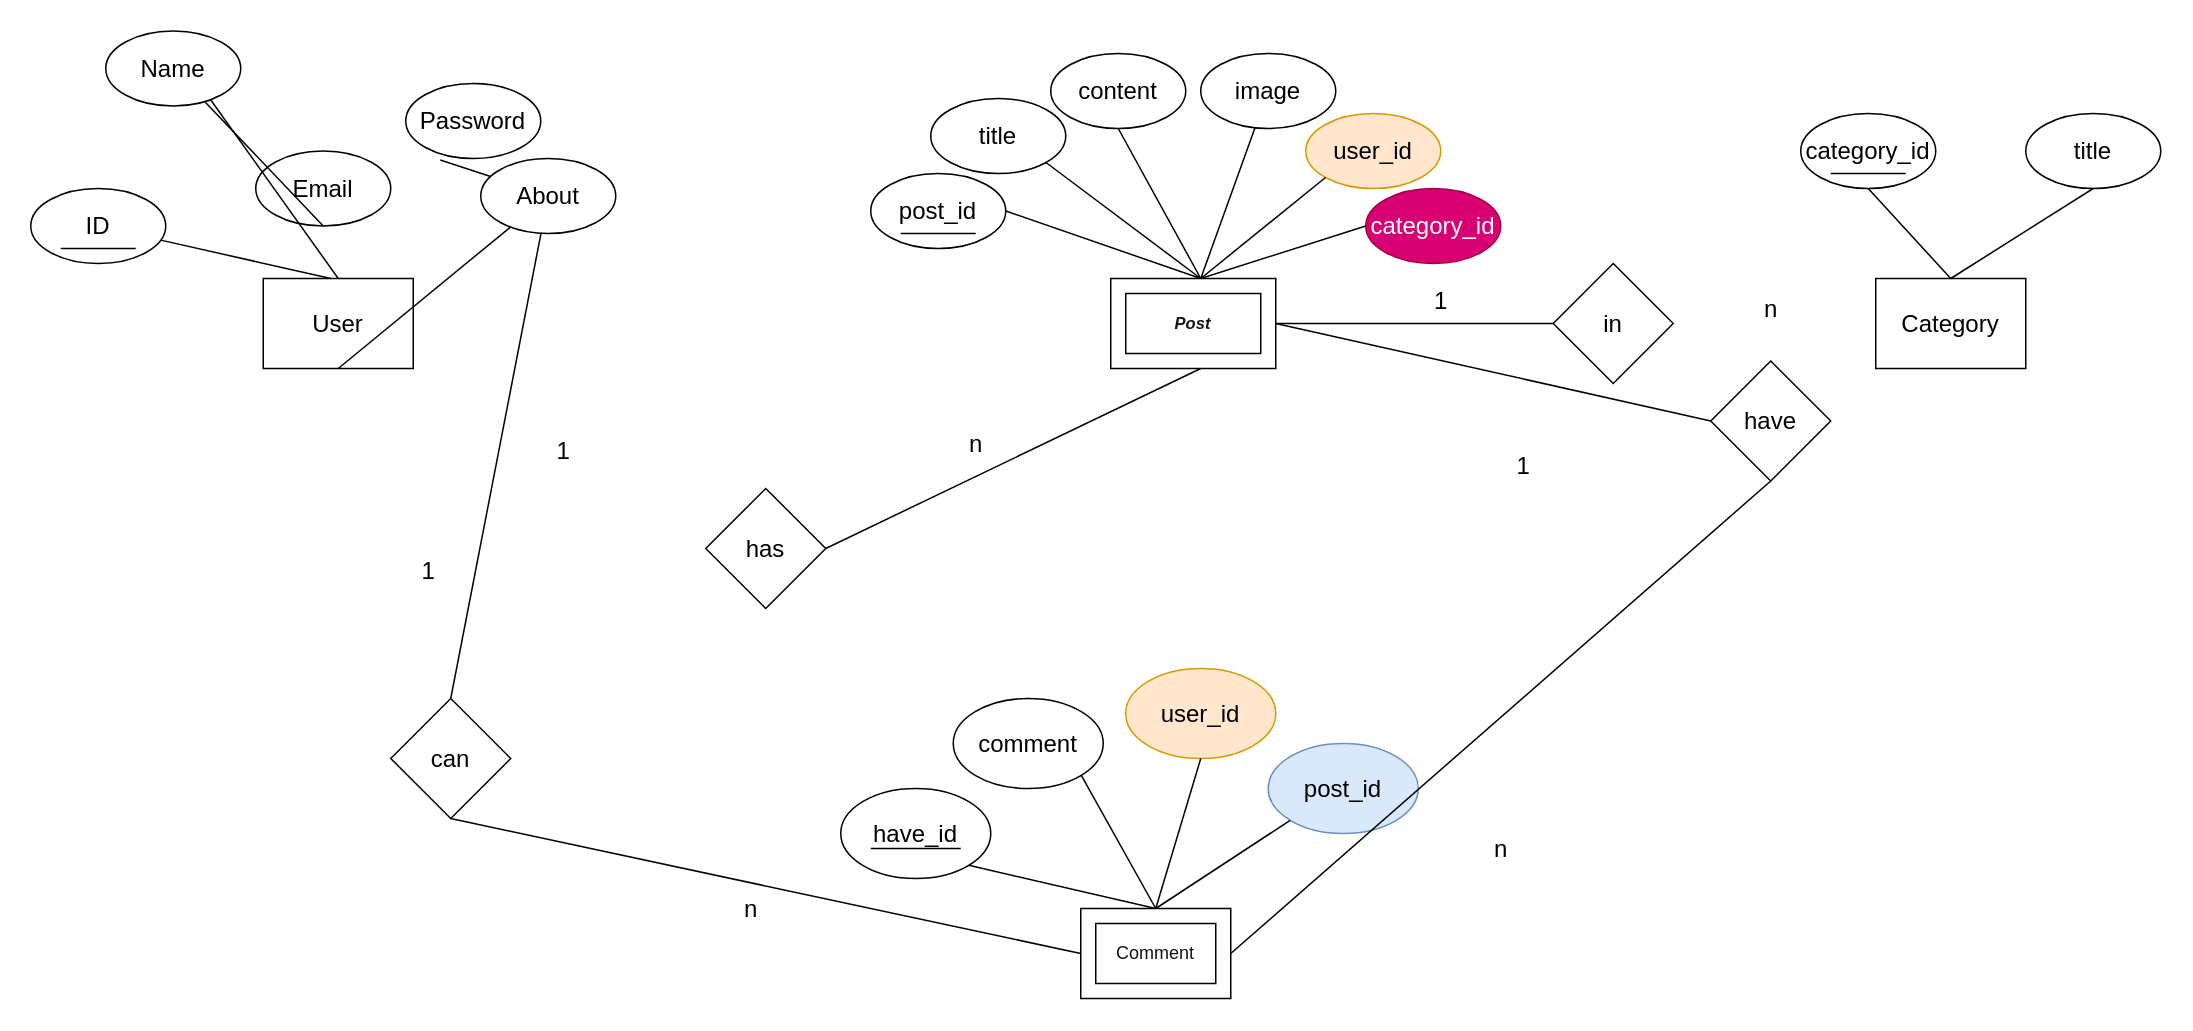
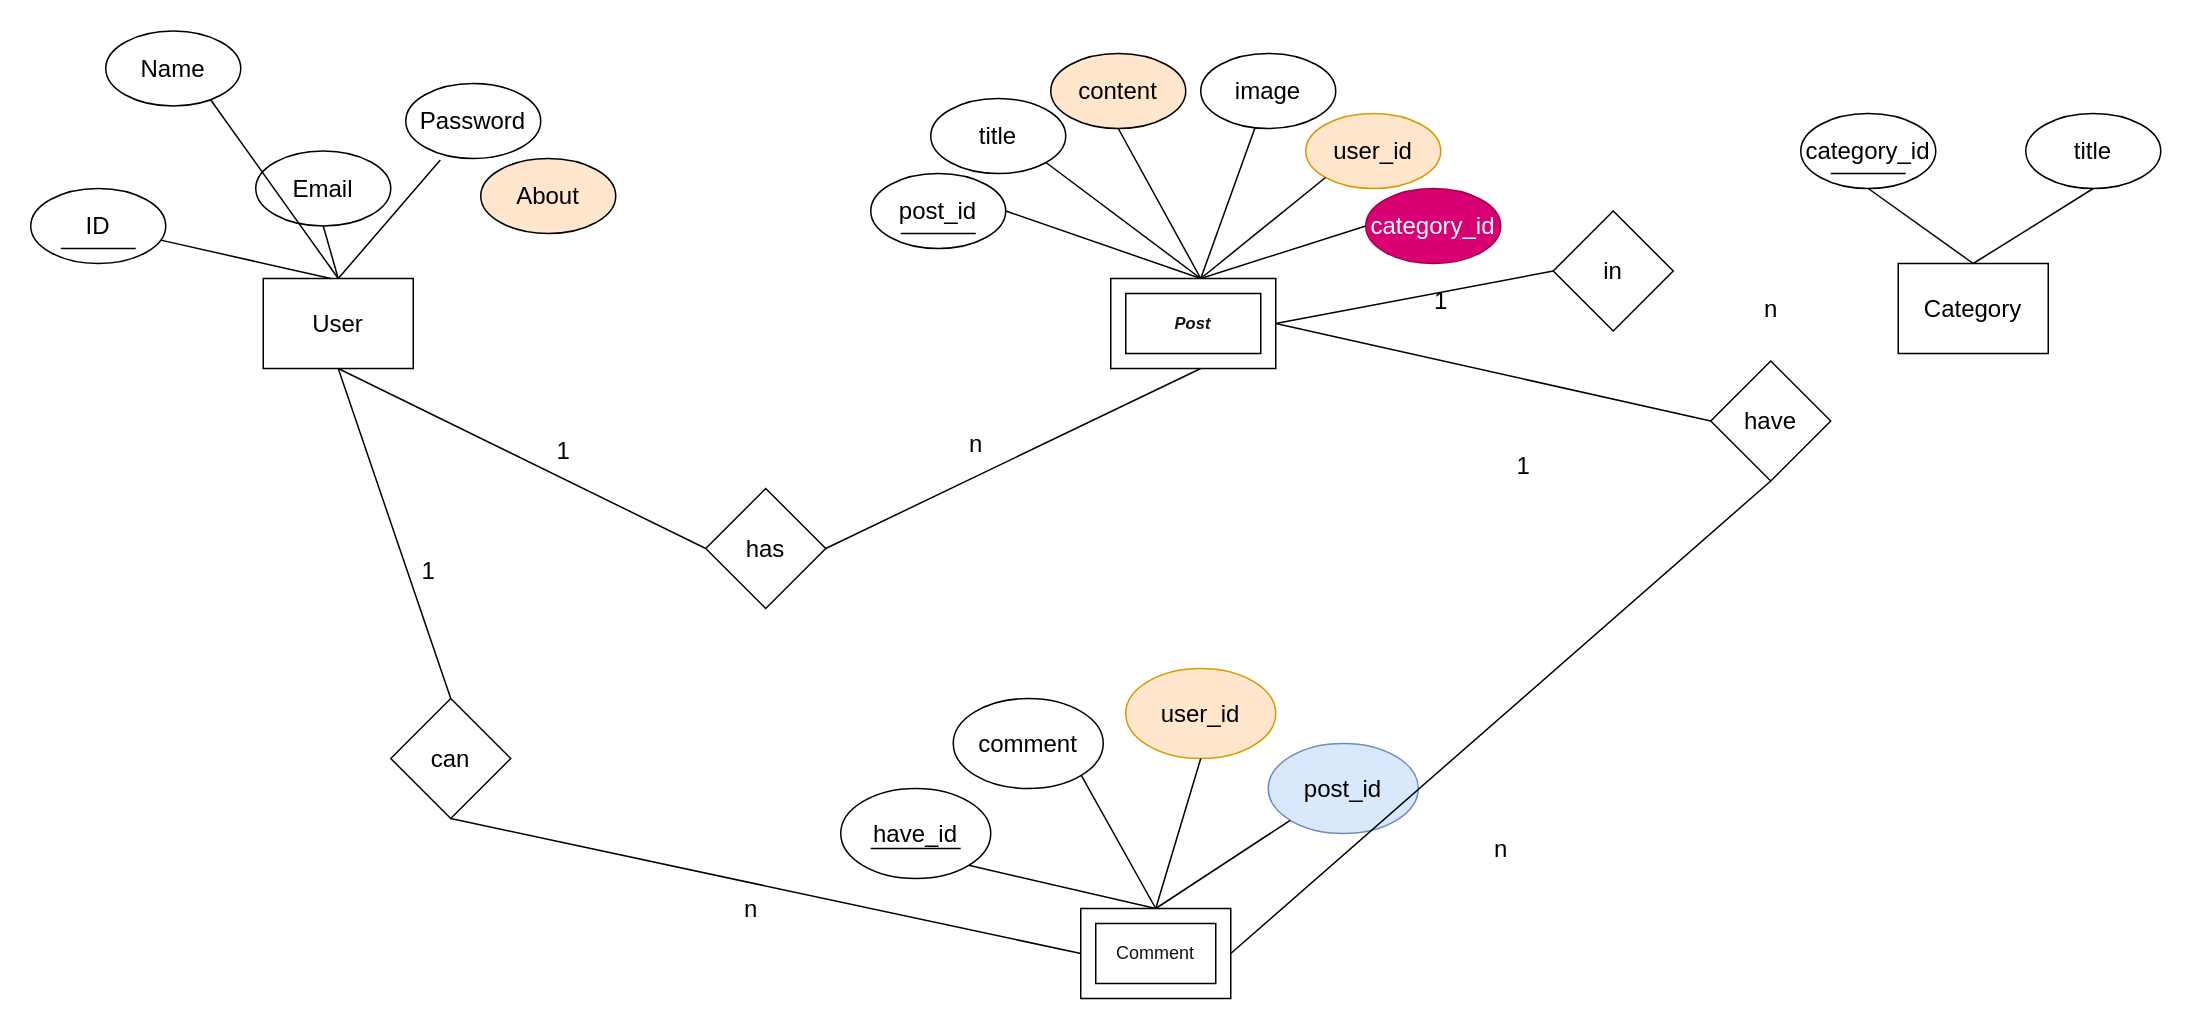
(1118, 91) -> (1118, 91)
(465, 168) -> (391, 217)
(284, 184) -> (330, 249)
(548, 196) -> (548, 196)
(425, 297) -> (523, 459)
(1613, 323) -> (1613, 271)
(1951, 323) -> (1973, 308)
(496, 466) -> (395, 535)
